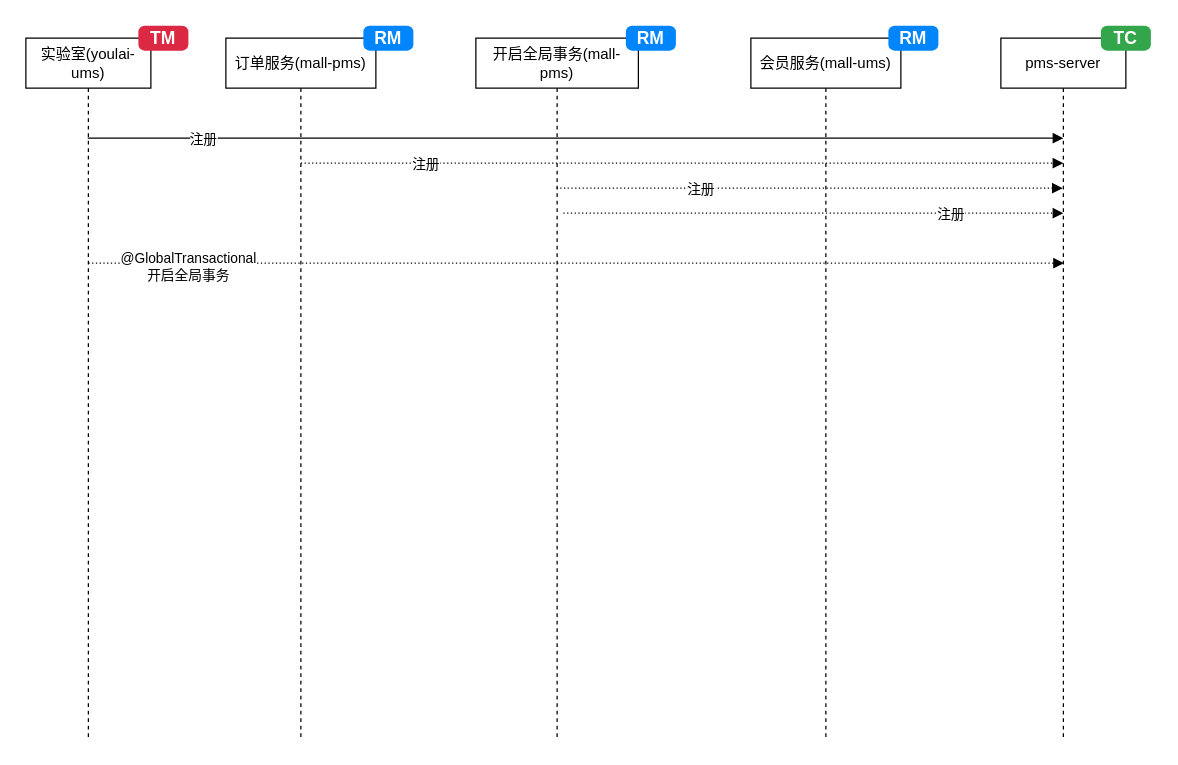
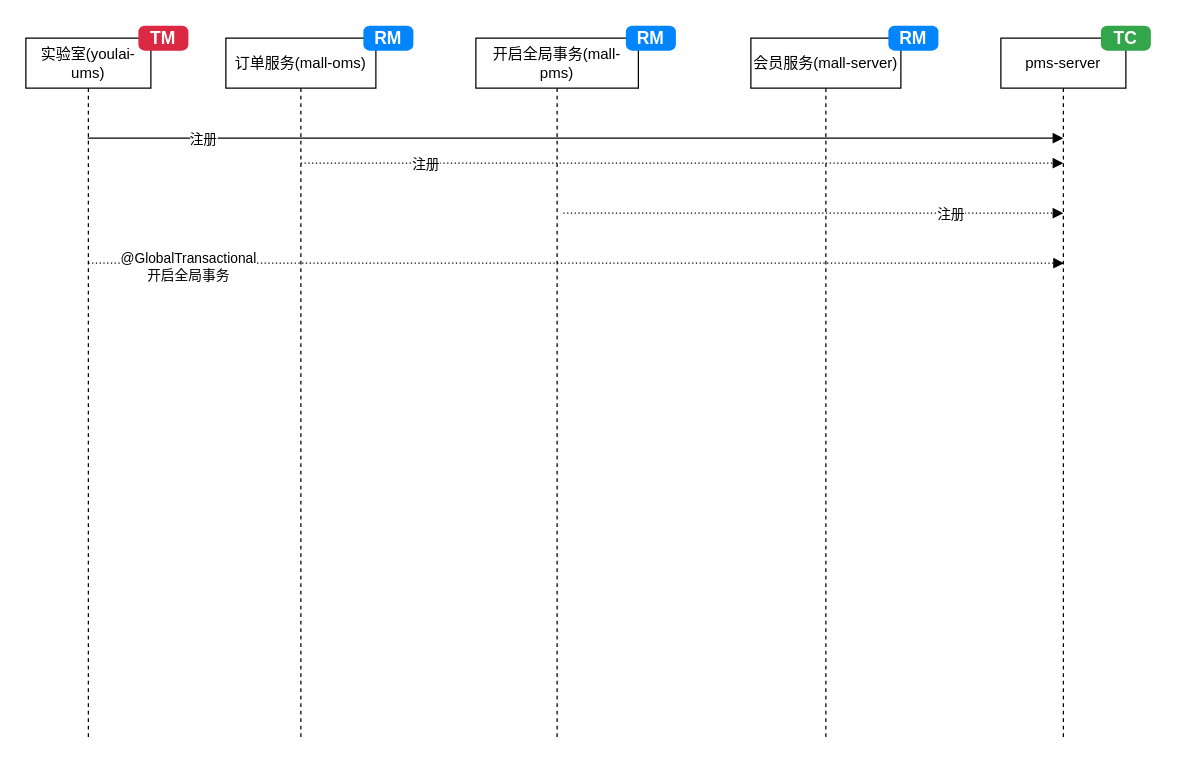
(301, 63) -> (301, 63)
(826, 63) -> (826, 63)
(807, 188) -> none
